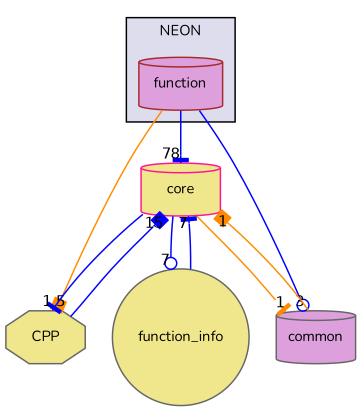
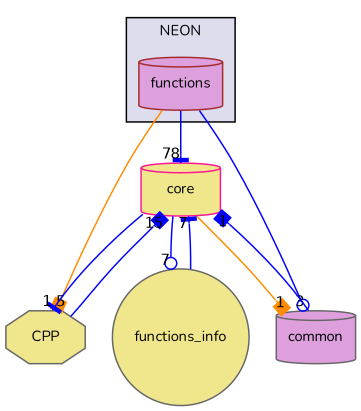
(181, 84) -> (181, 84)
(237, 257) -> (237, 257)
(271, 265) -> (271, 265)
(181, 337) -> (181, 337)
